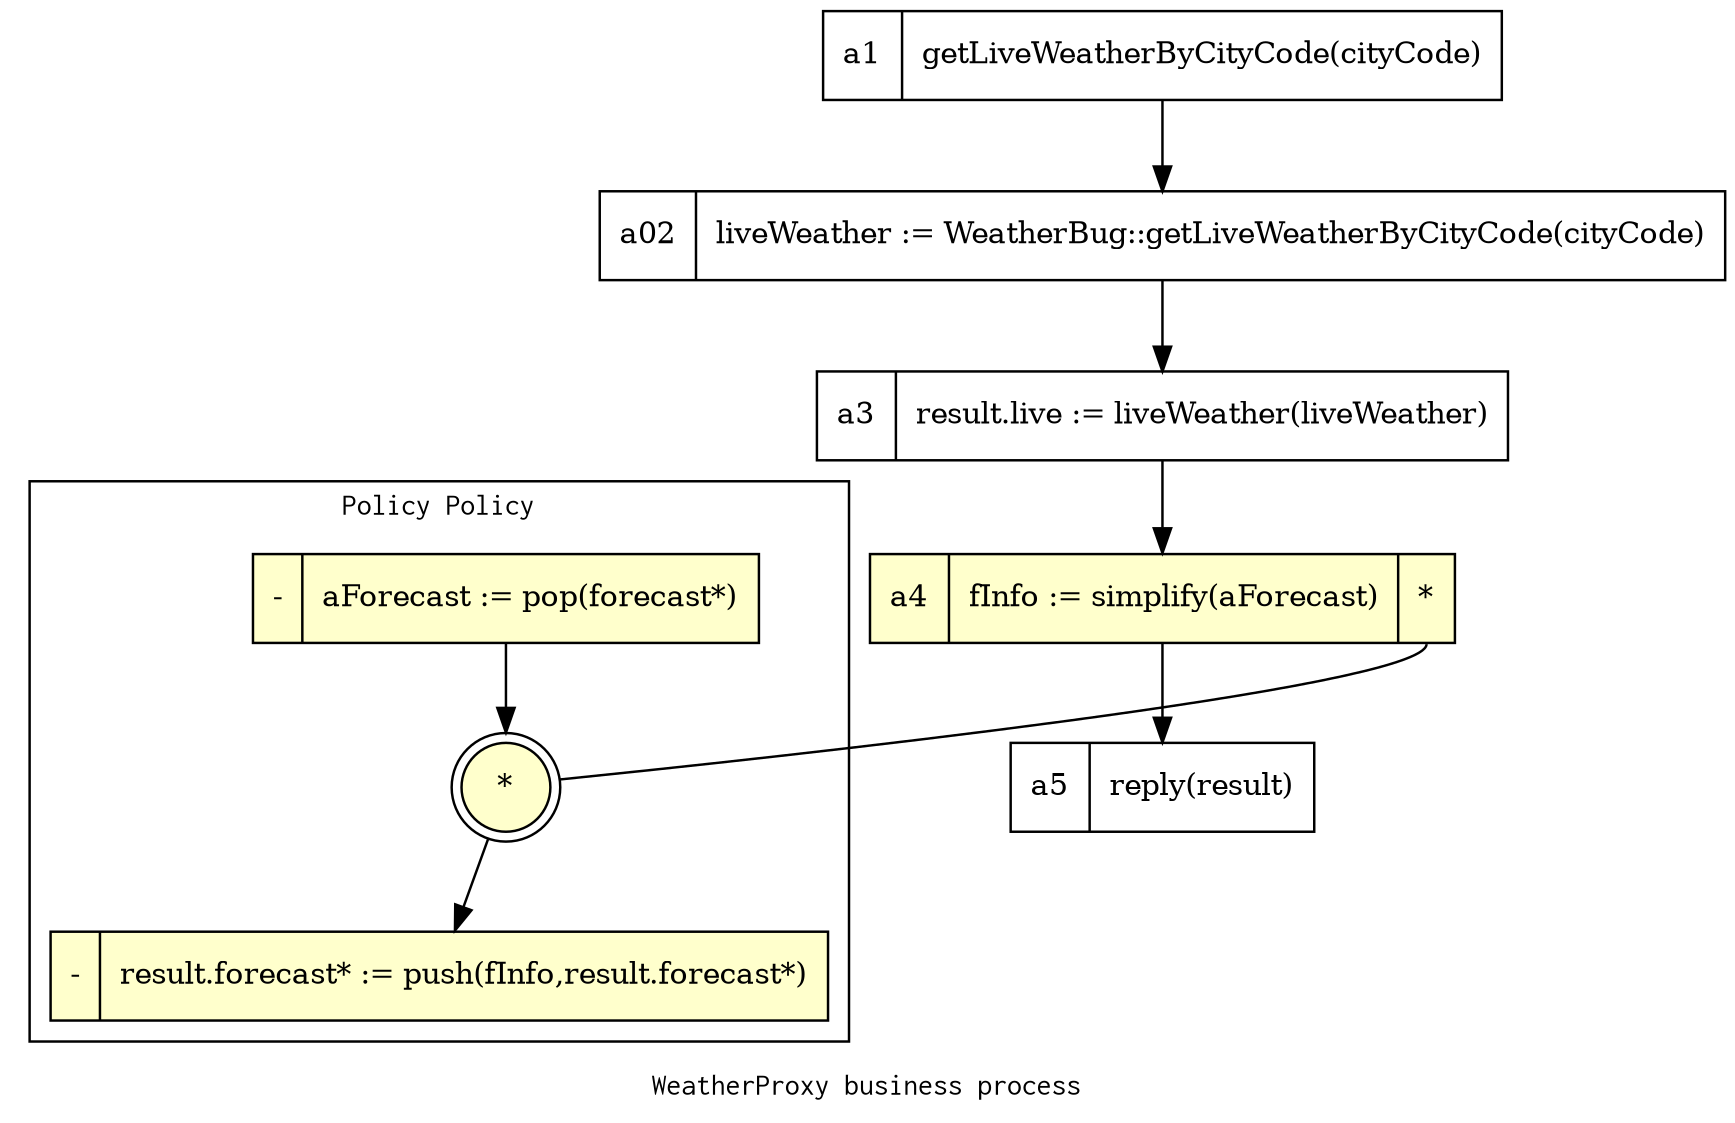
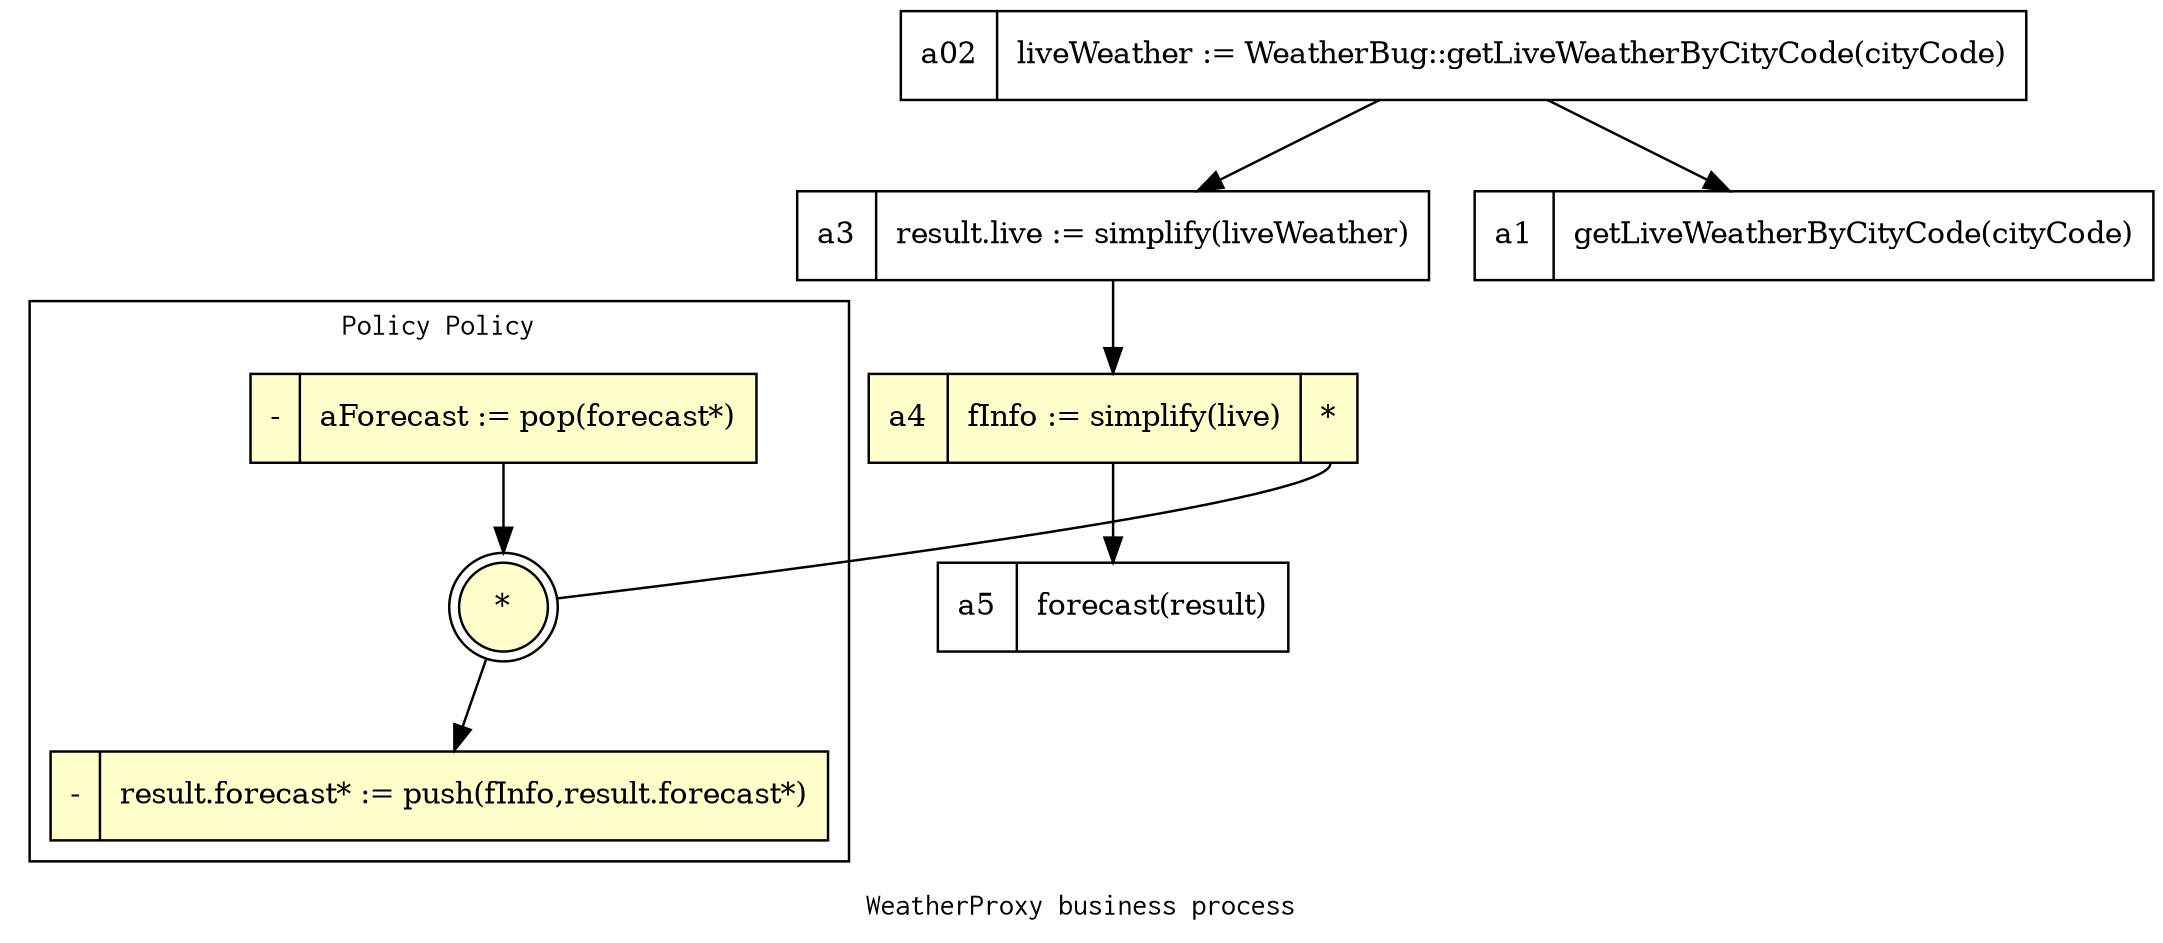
(1162, 133) -> (1627, 140)
(1202, 415) -> (1153, 234)
(1174, 597) -> (1124, 417)
(1202, 786) -> (1153, 606)
